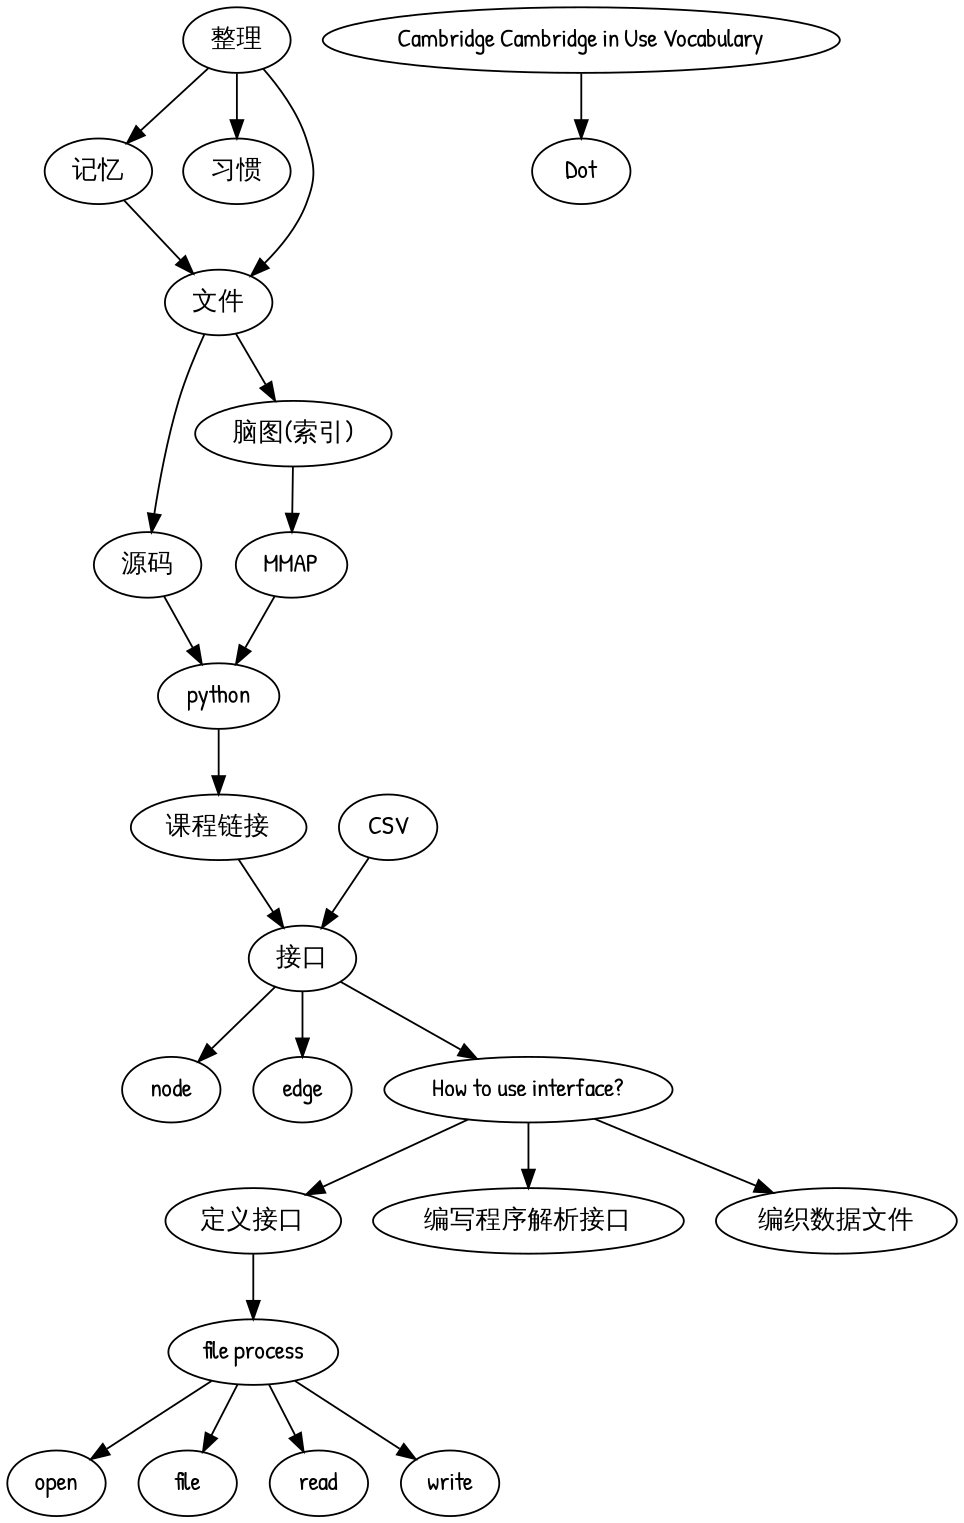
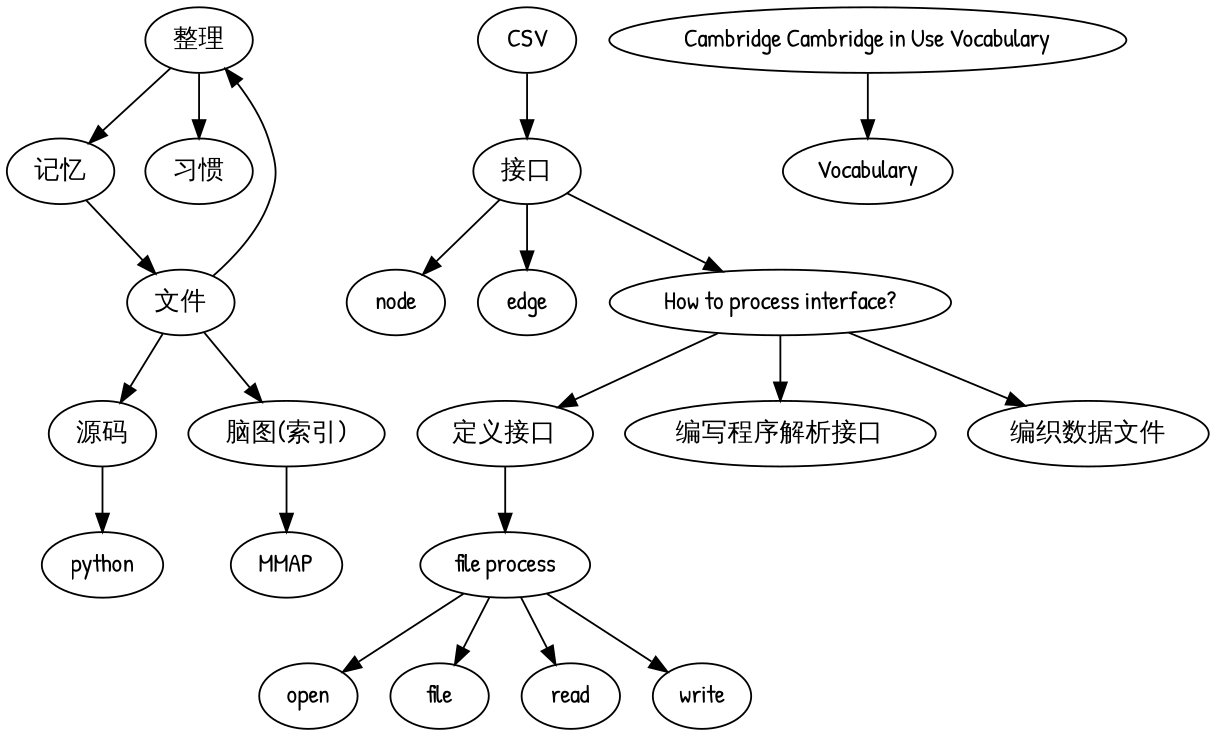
(313, 167) -> (274, 185)
(581, 171) -> (868, 171)
(260, 622) -> none
(219, 827) -> none
(528, 1090) -> (780, 302)
